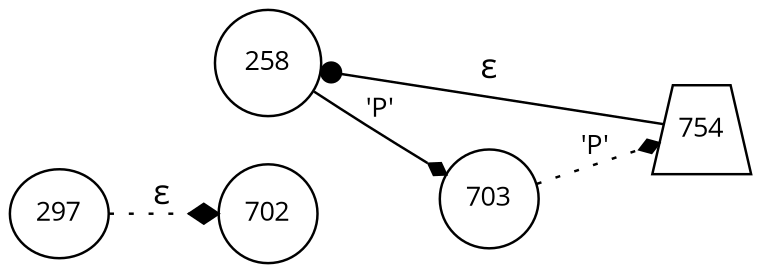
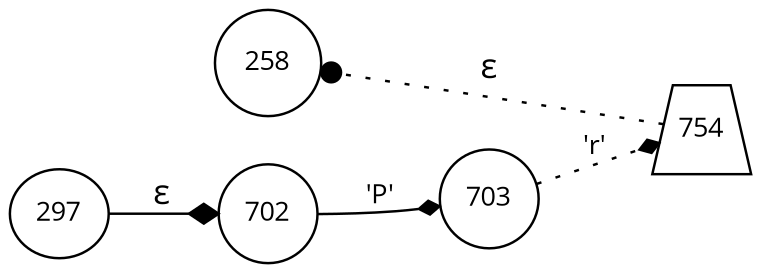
(502, 99) -> (502, 99)
(370, 128) -> (368, 213)
(595, 147) -> (595, 147)
(149, 214) -> (149, 214)
